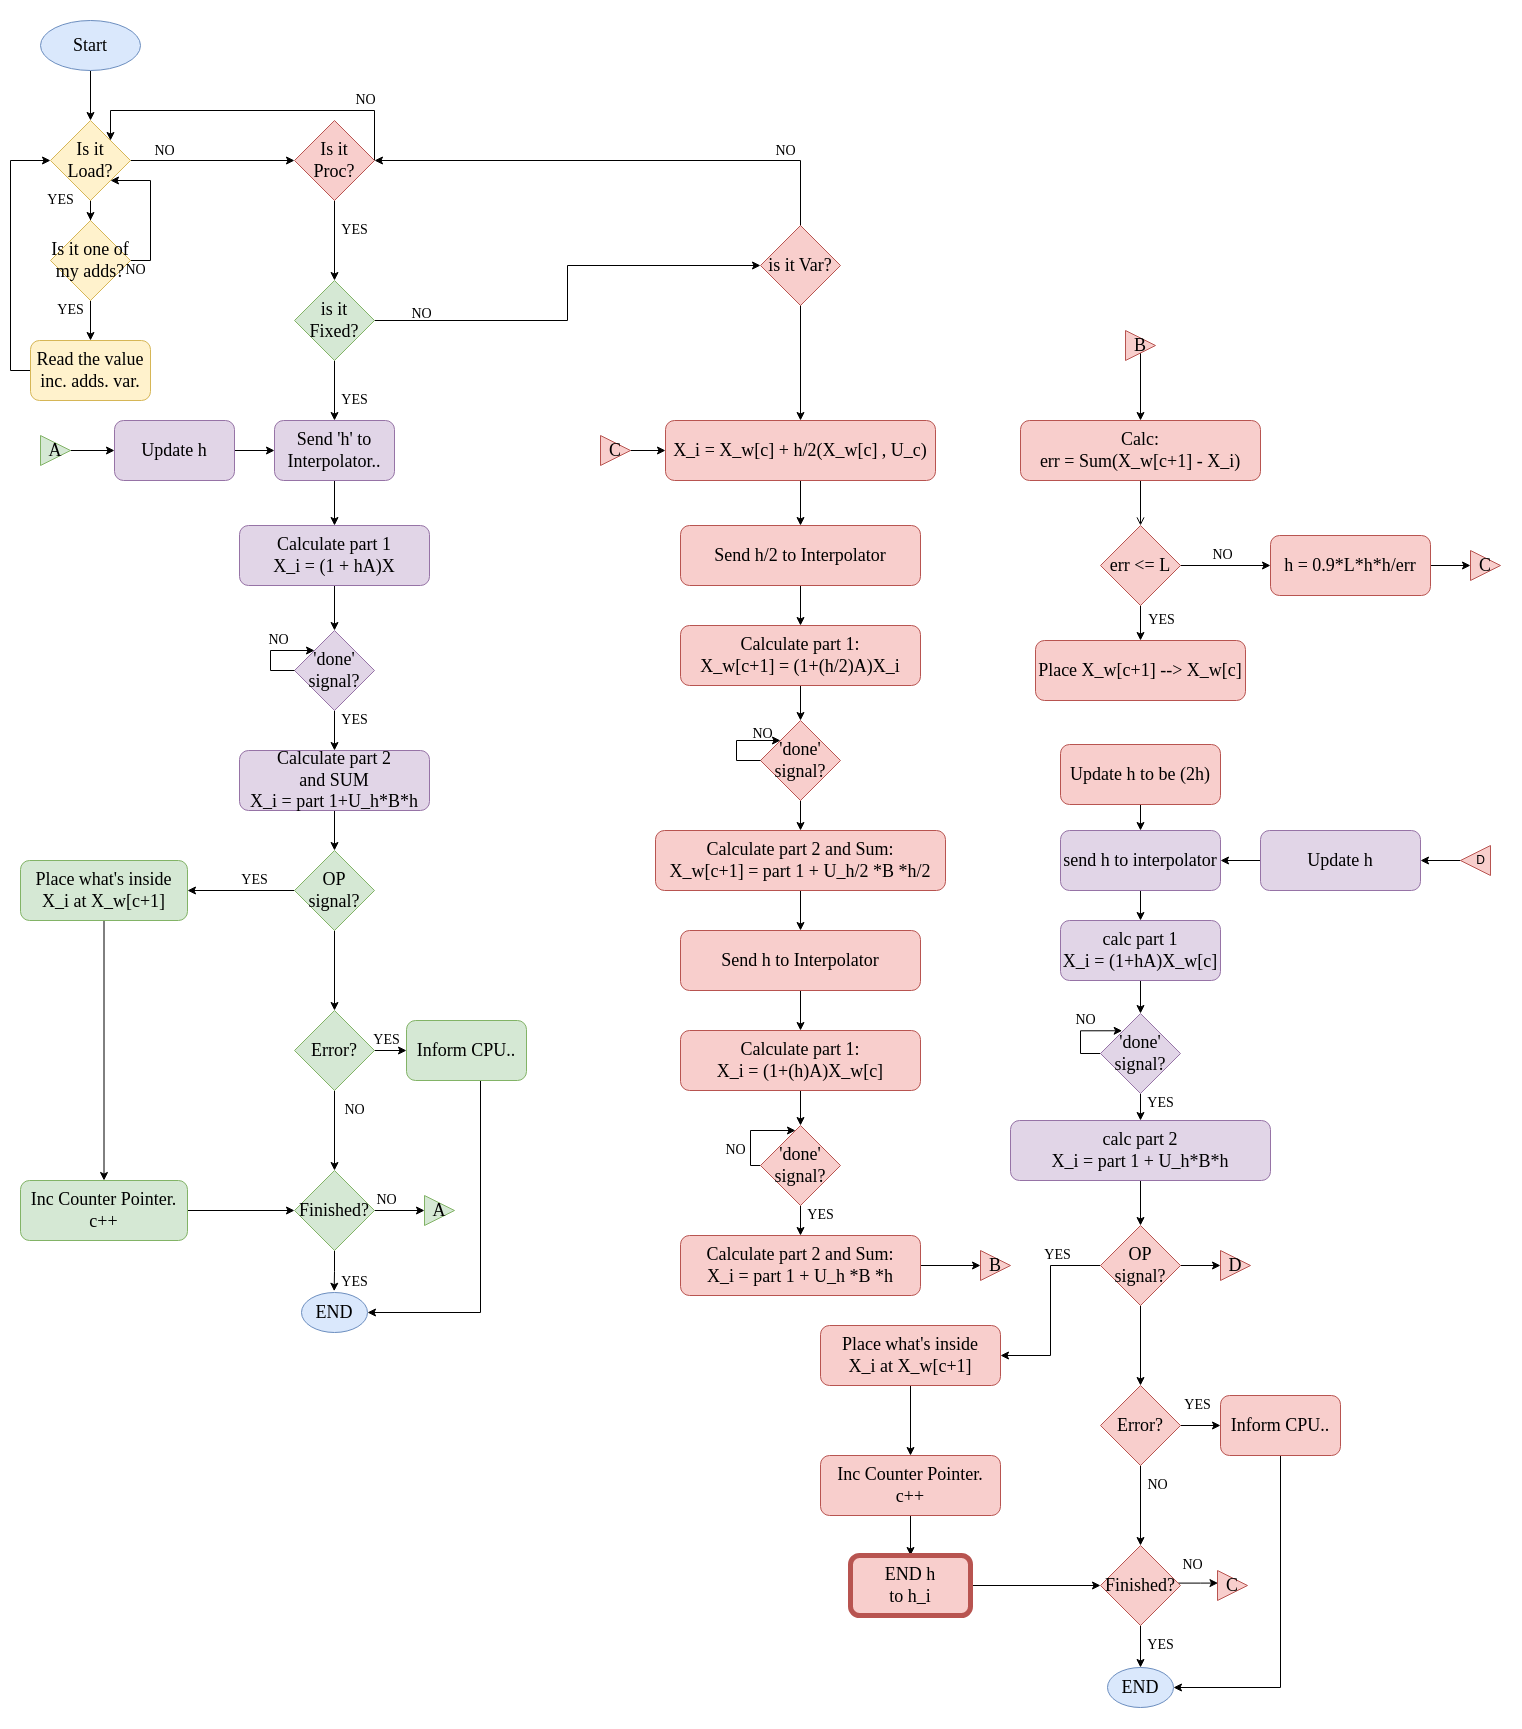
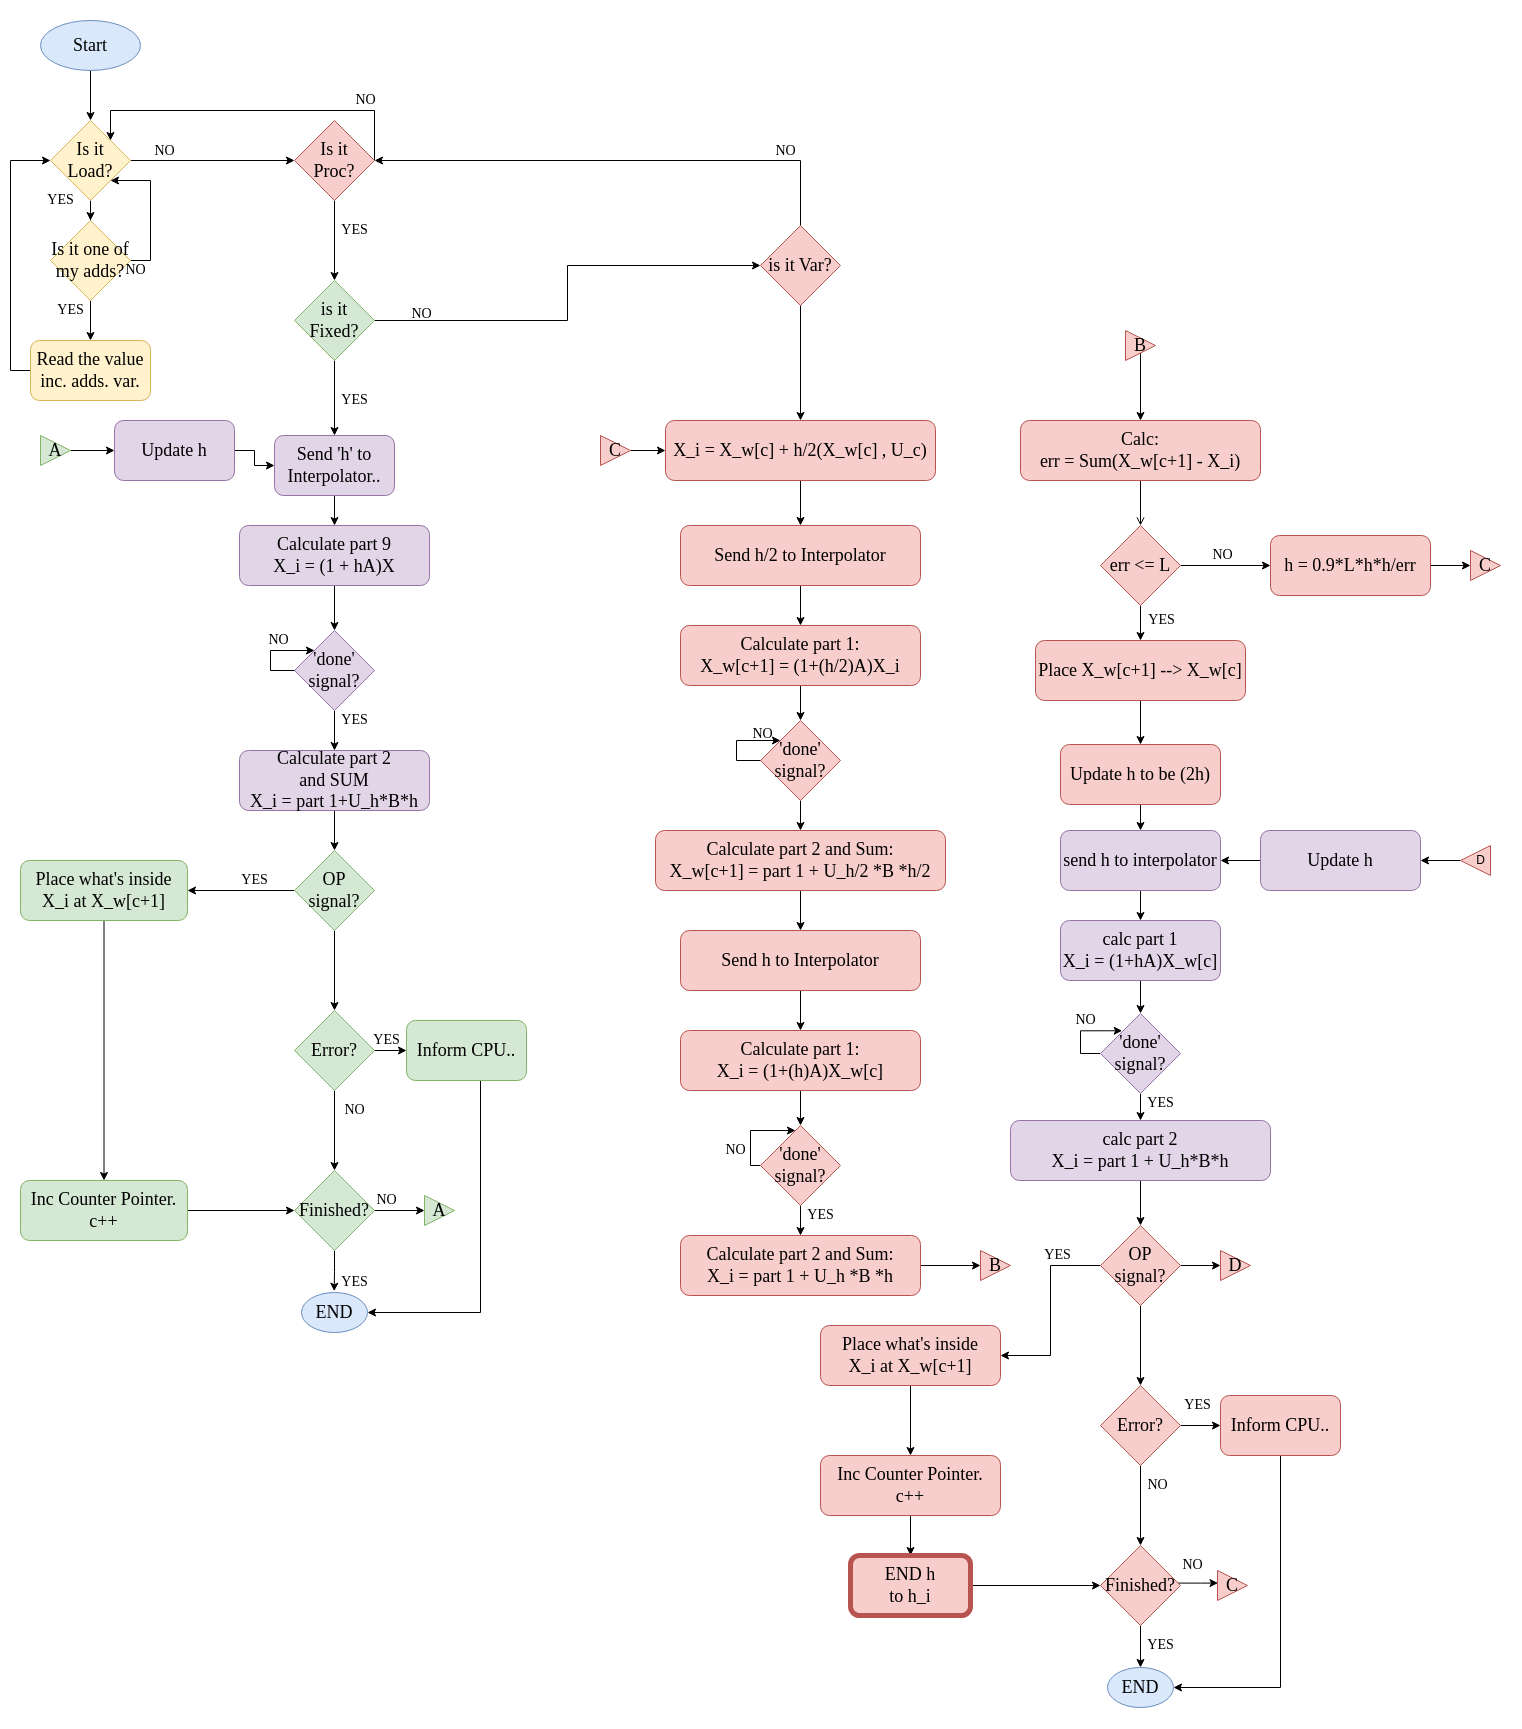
(335, 451) -> (335, 466)
(335, 556) -> (335, 556)
none -> (1141, 719)
